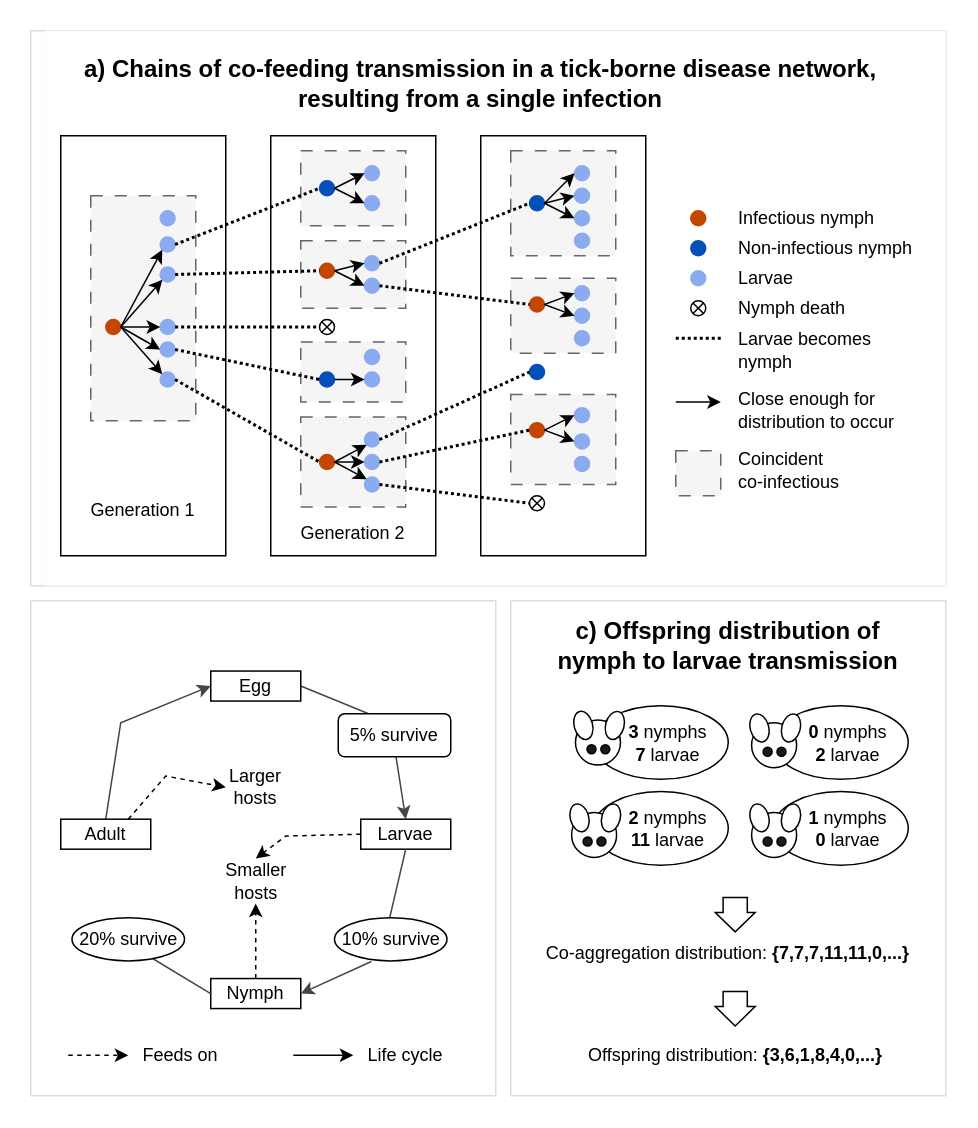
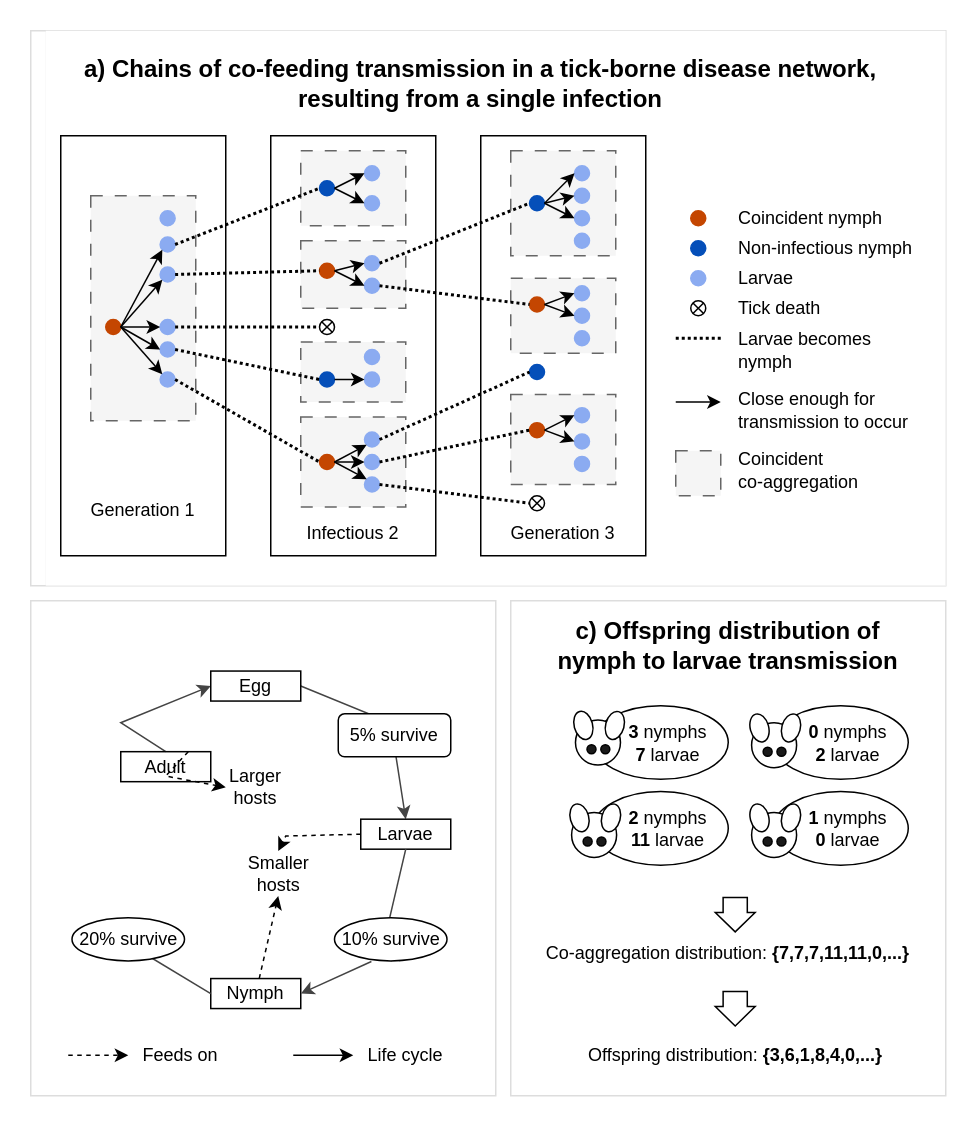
(812, 218) -> (812, 218)
(792, 308) -> (784, 308)
(835, 410) -> (835, 410)
(800, 470) -> (807, 470)
(353, 533) -> (353, 533)
none -> (563, 533)
(106, 834) -> (166, 767)
(256, 881) -> (278, 874)
